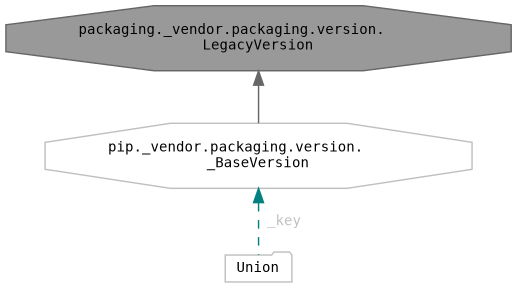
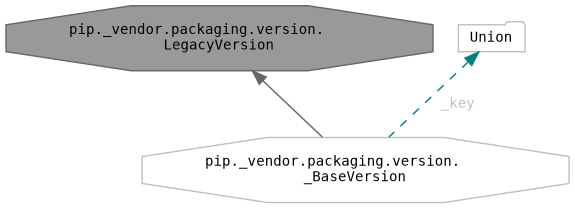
(259, 38) -> (219, 38)
(259, 229) -> (429, 99)
